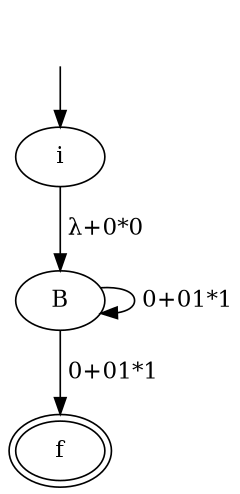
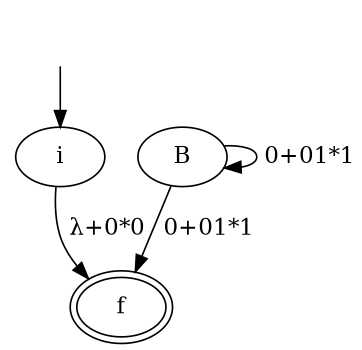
(60, 220) -> (58, 229)
